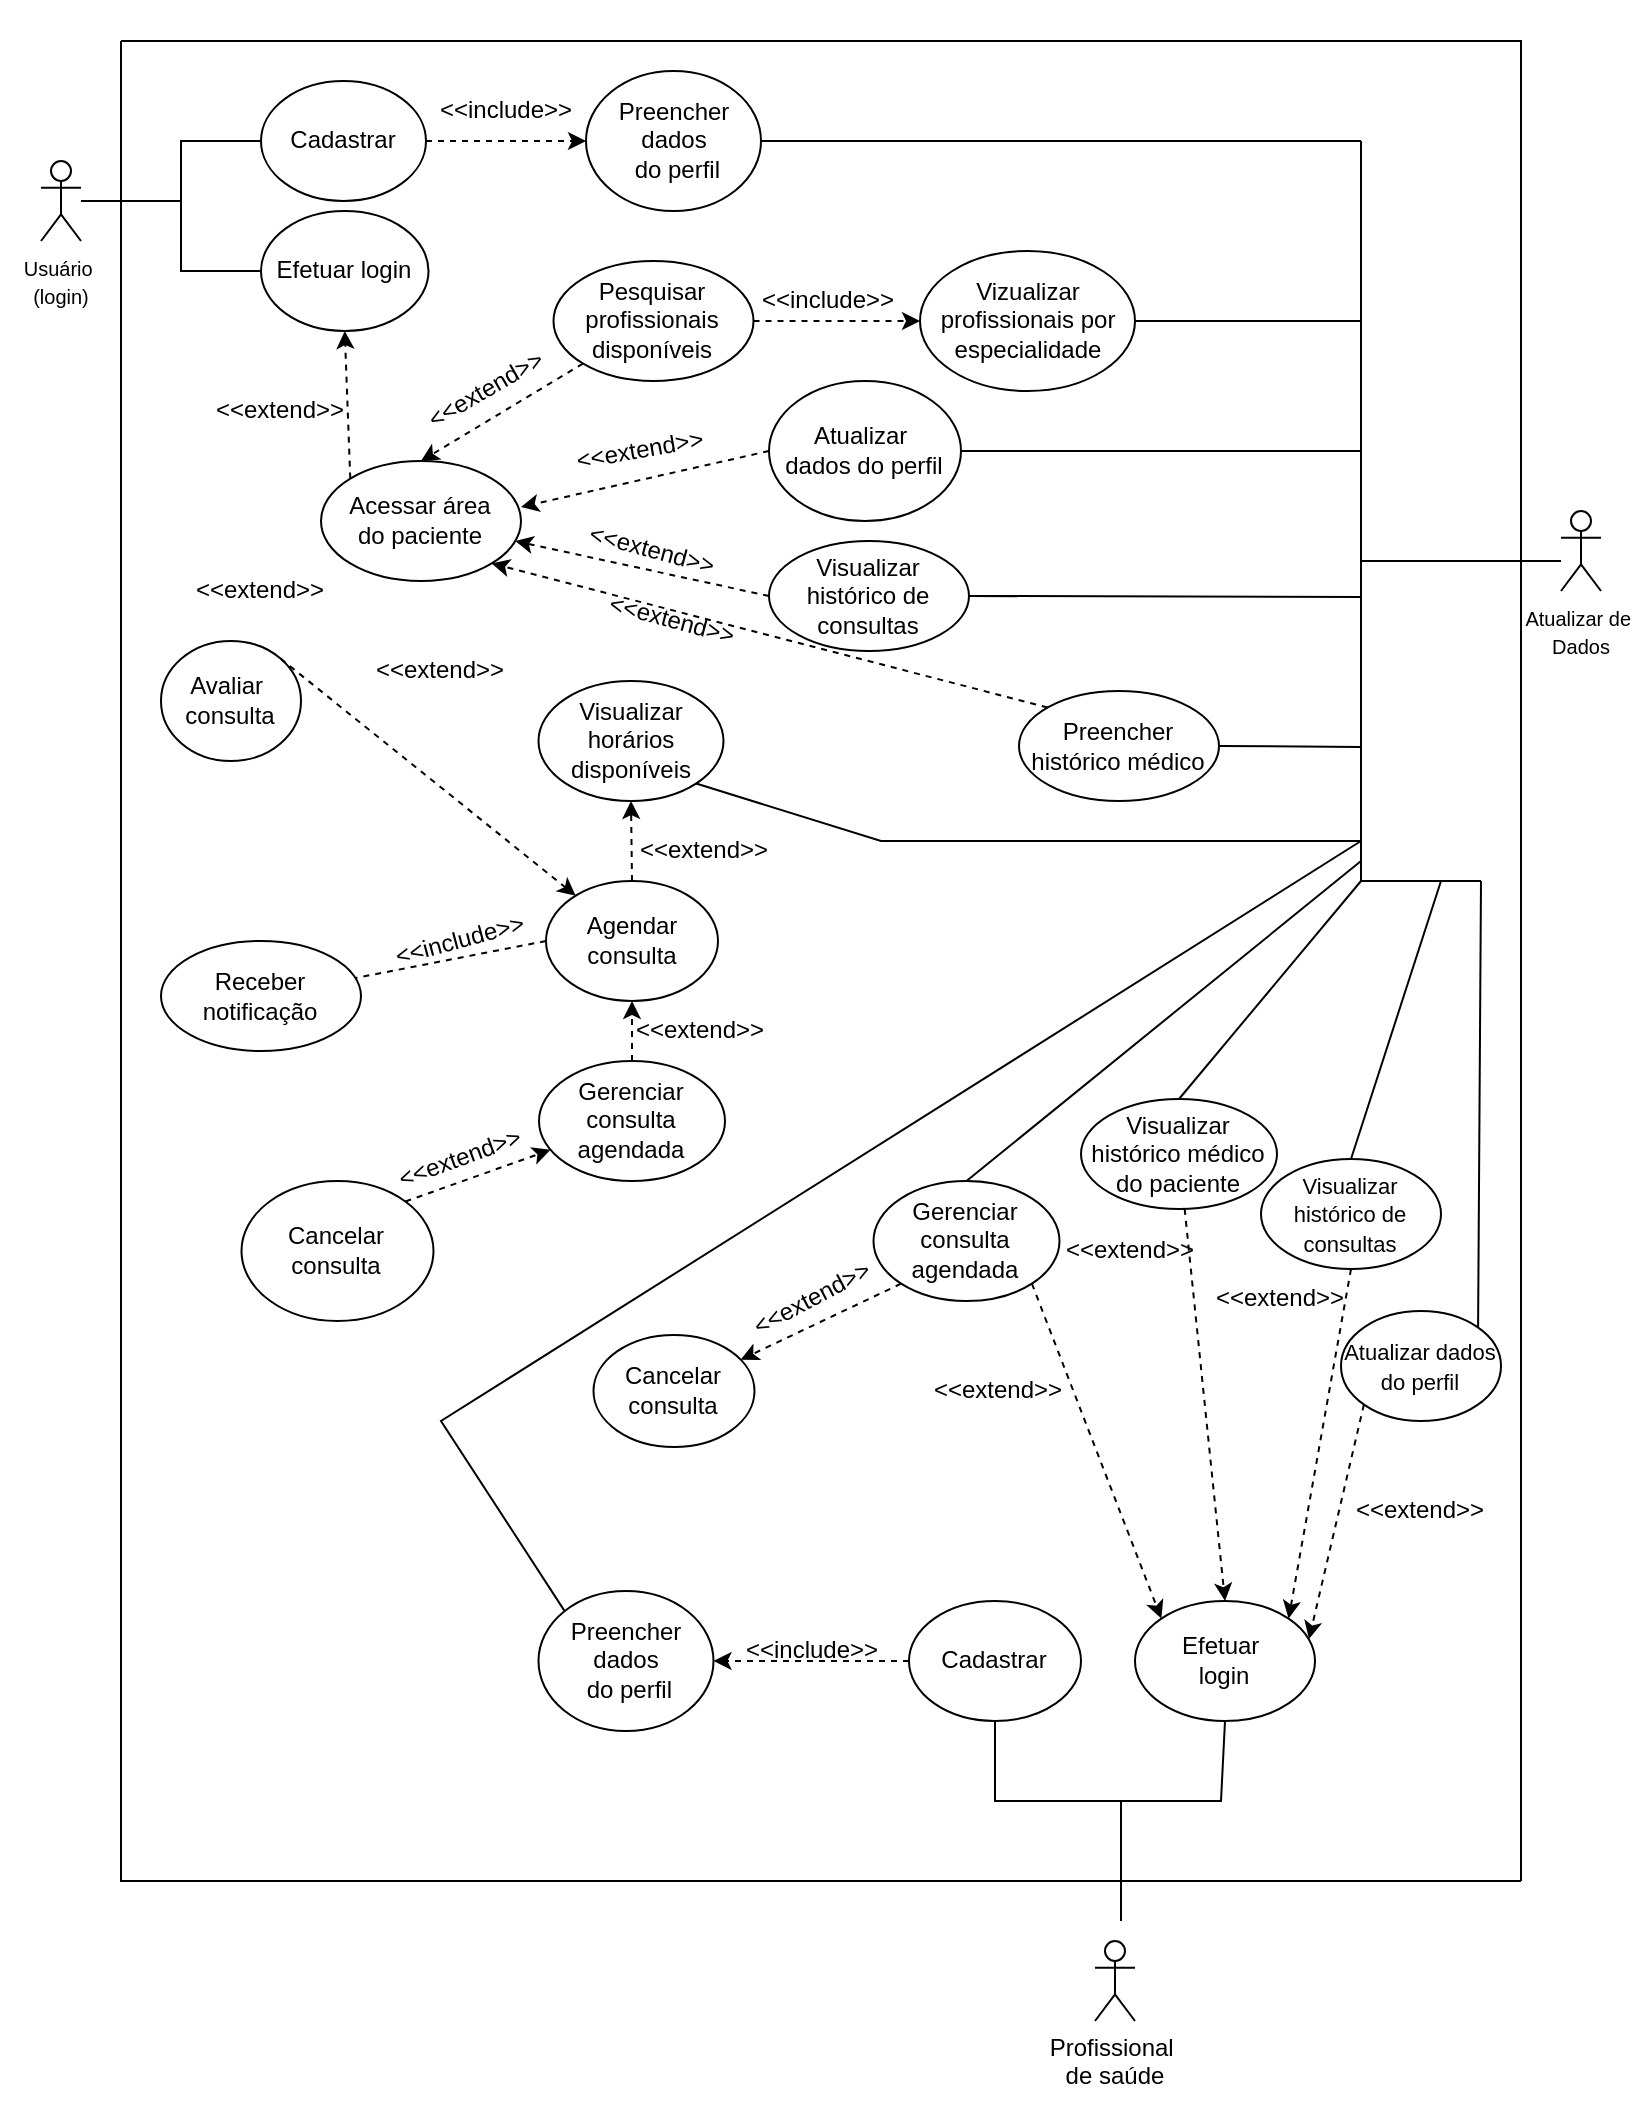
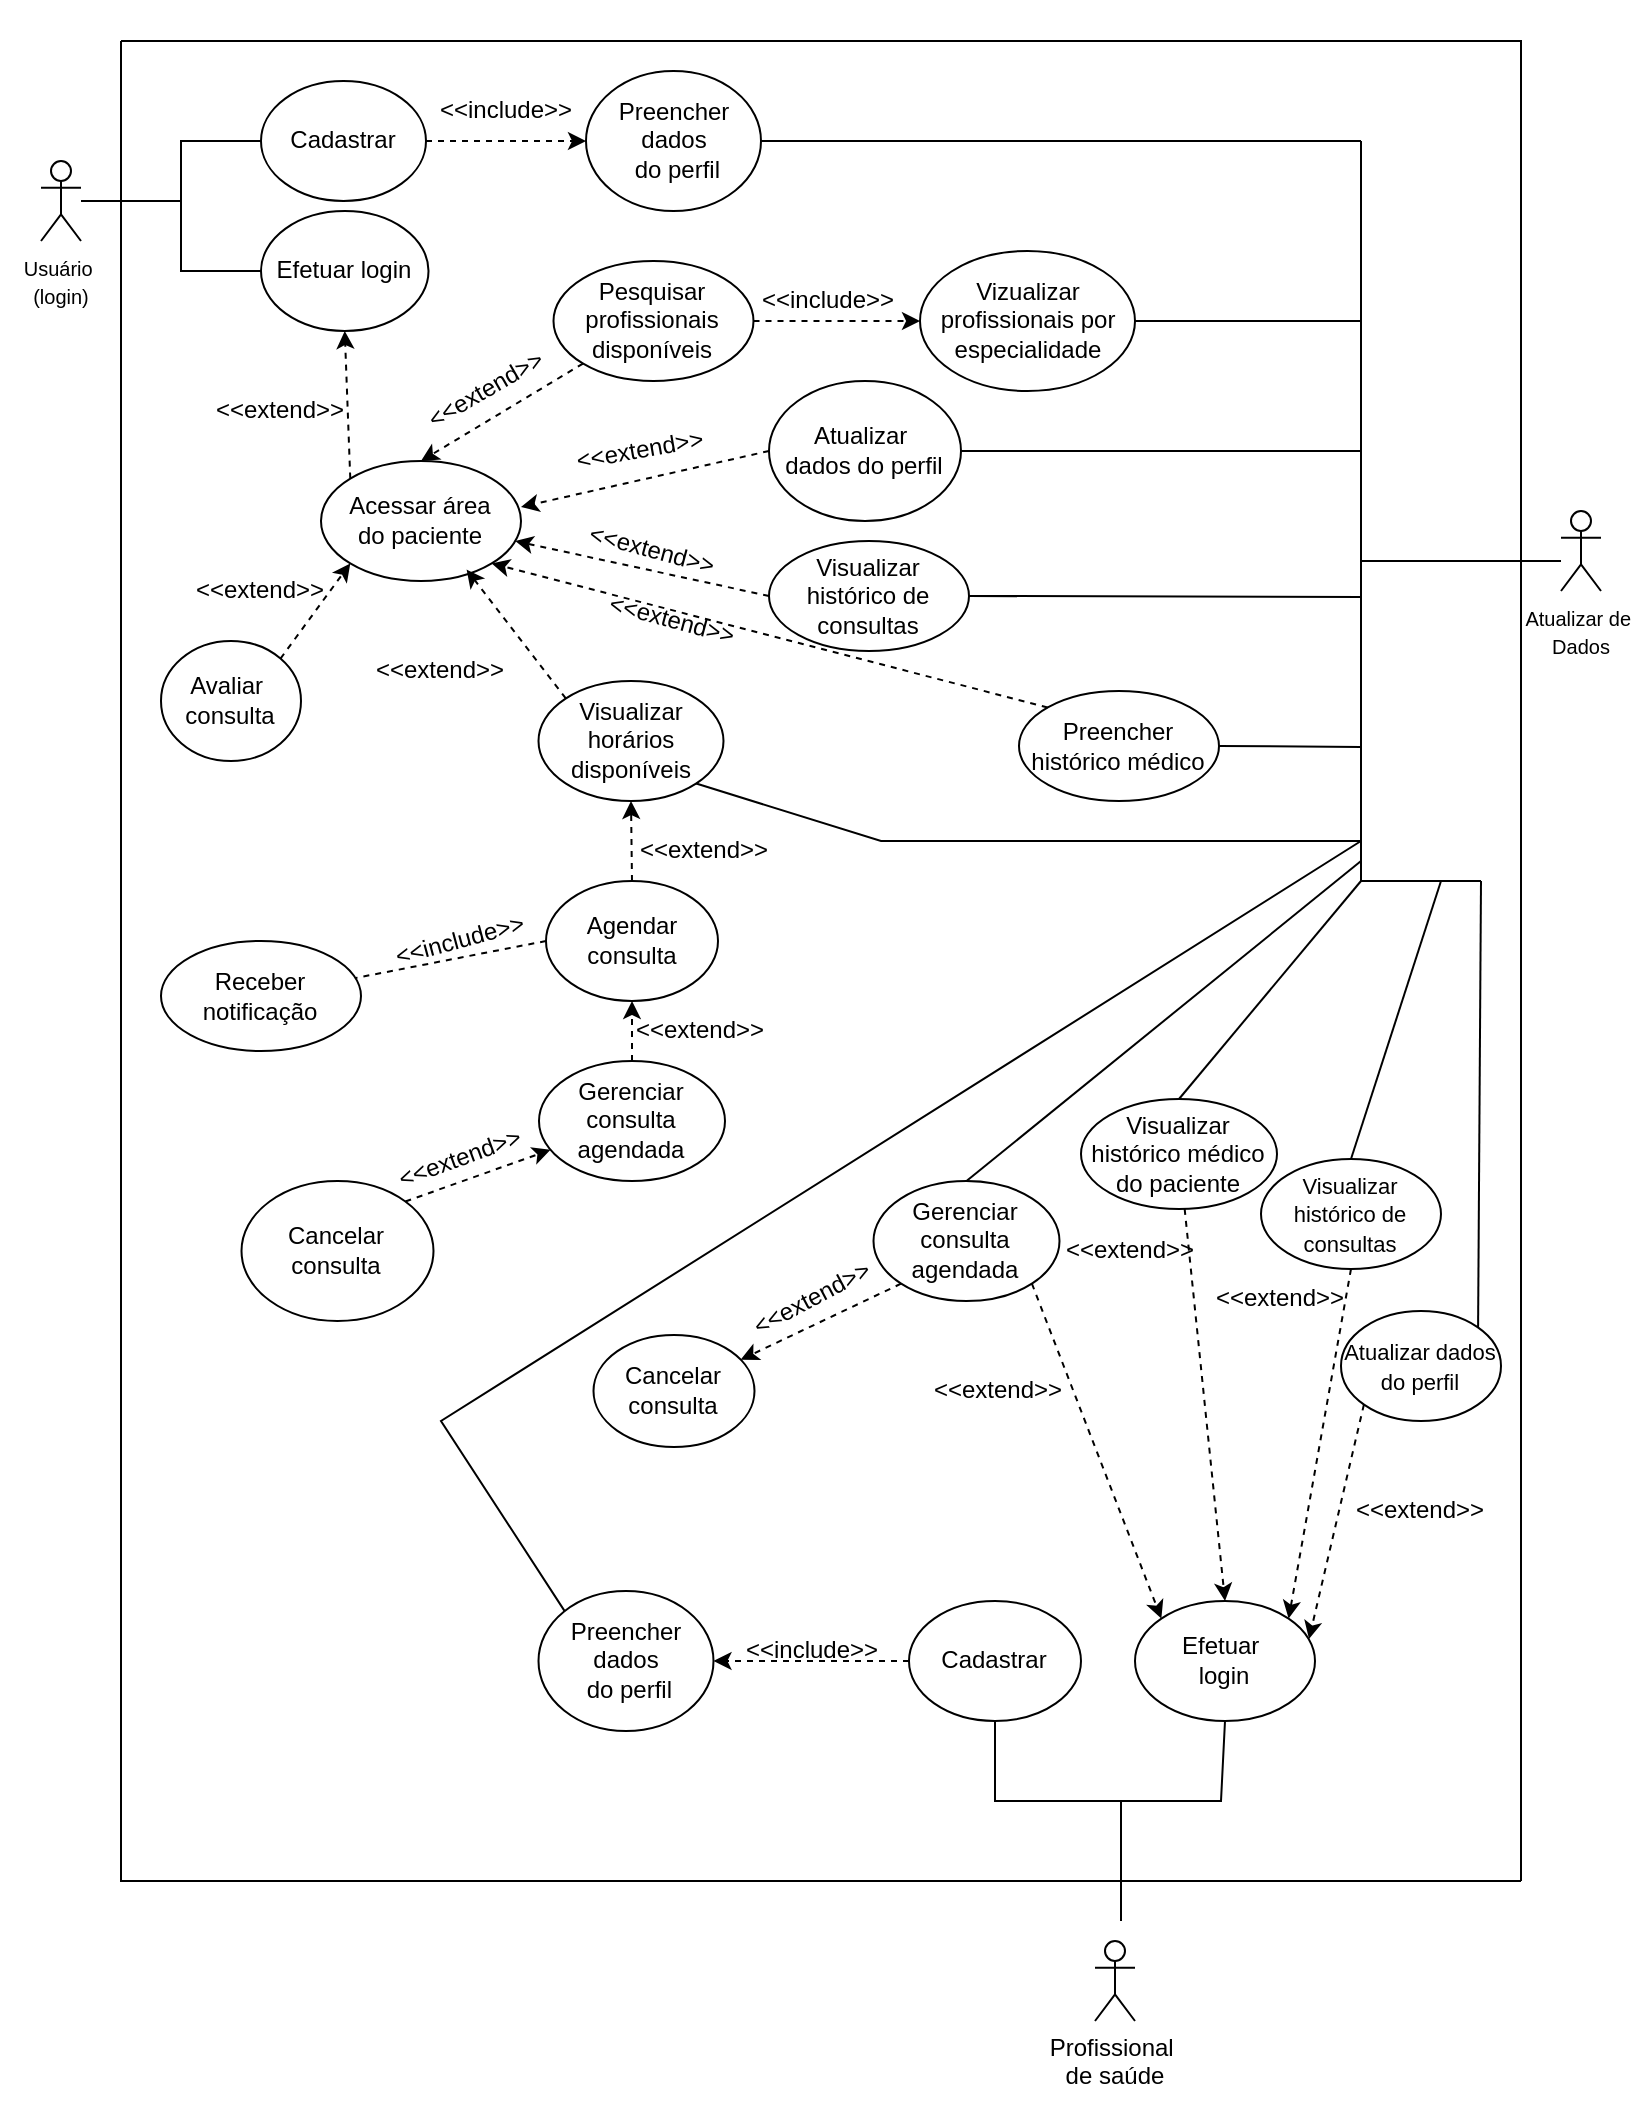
none -> (520, 639)
(427, 776) -> (311, 617)
